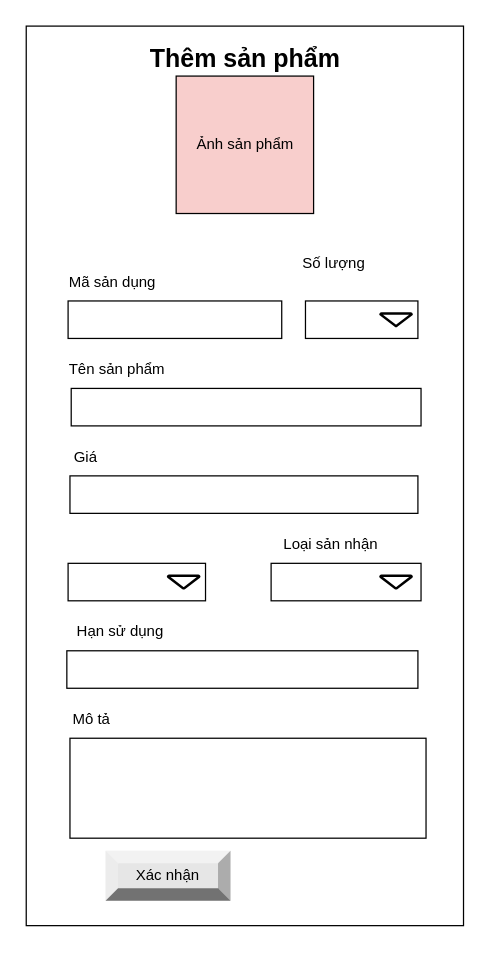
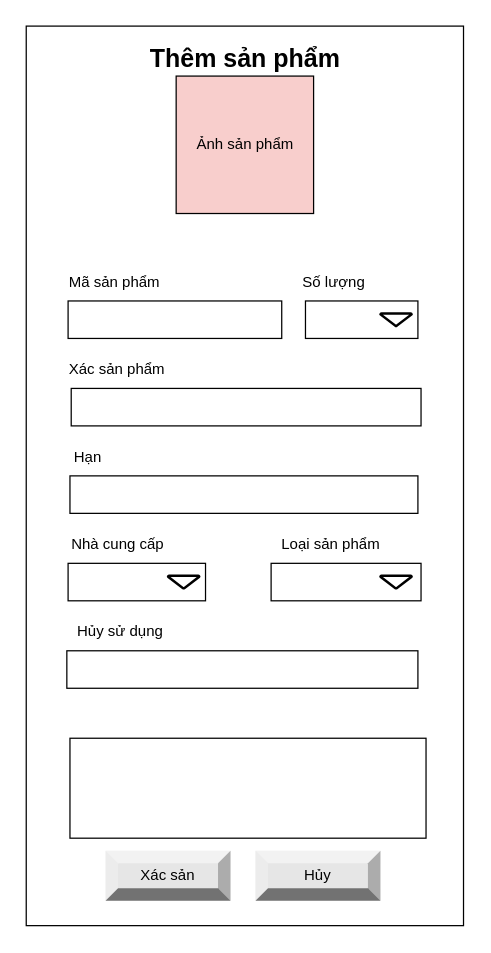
(360, 263) -> (360, 282)
(112, 282) -> (112, 282)
(116, 369) -> (116, 369)
(85, 457) -> (87, 457)
none -> (118, 544)
(331, 544) -> (331, 544)
(121, 632) -> (121, 632)
(120, 719) -> none
(168, 876) -> (168, 876)
none -> (318, 876)
